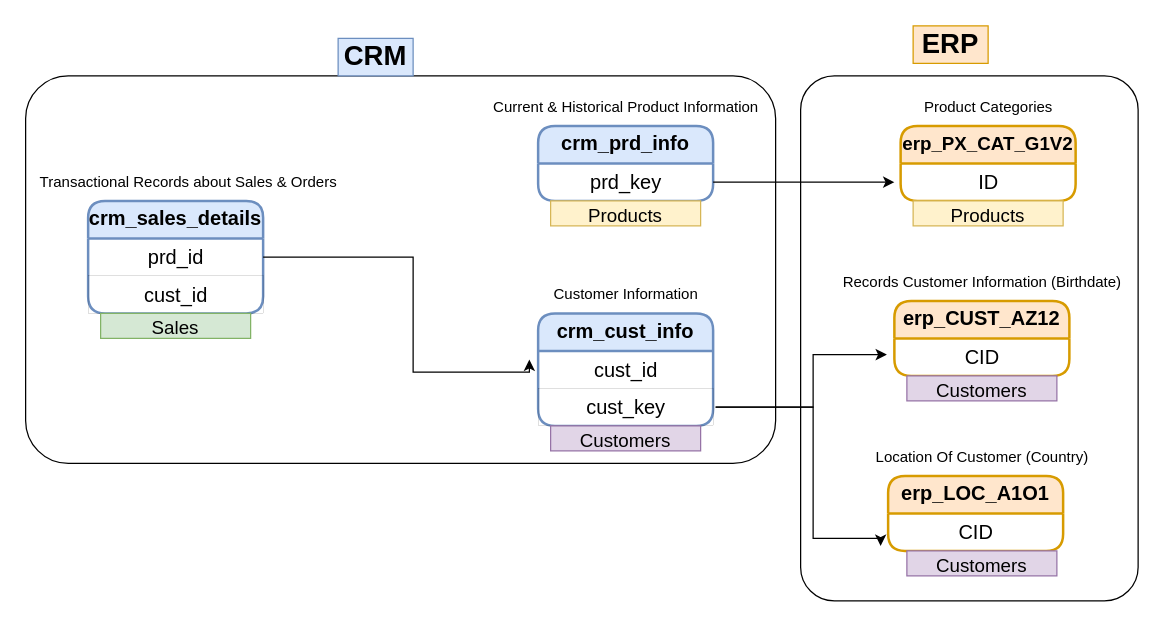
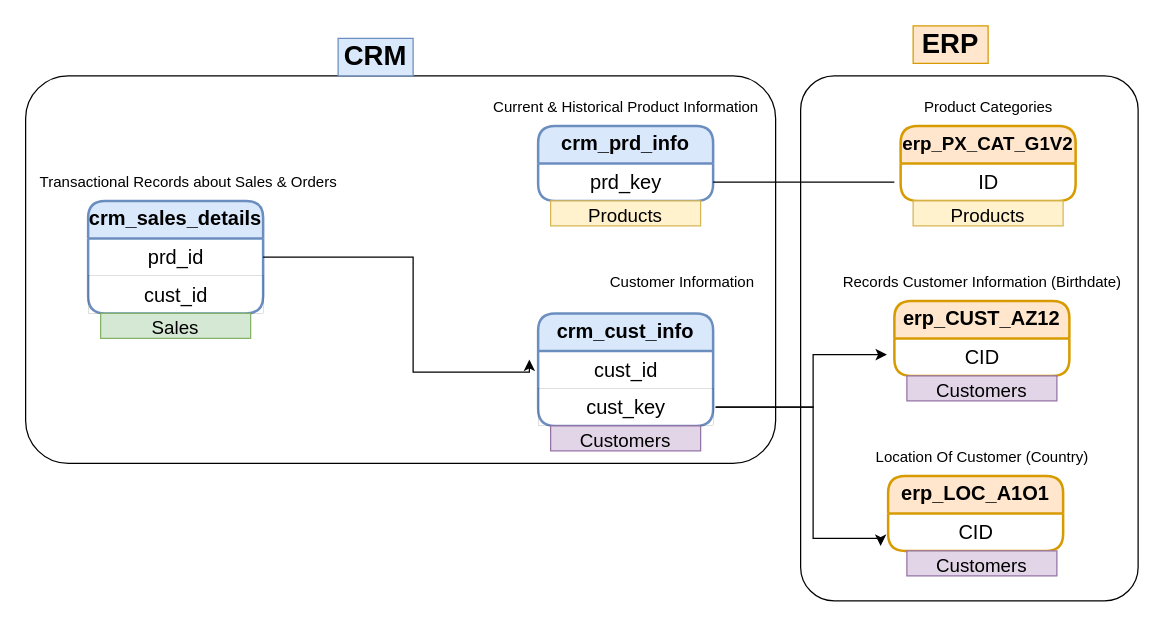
(884, 182) -> (887, 182)
(626, 294) -> (682, 282)
